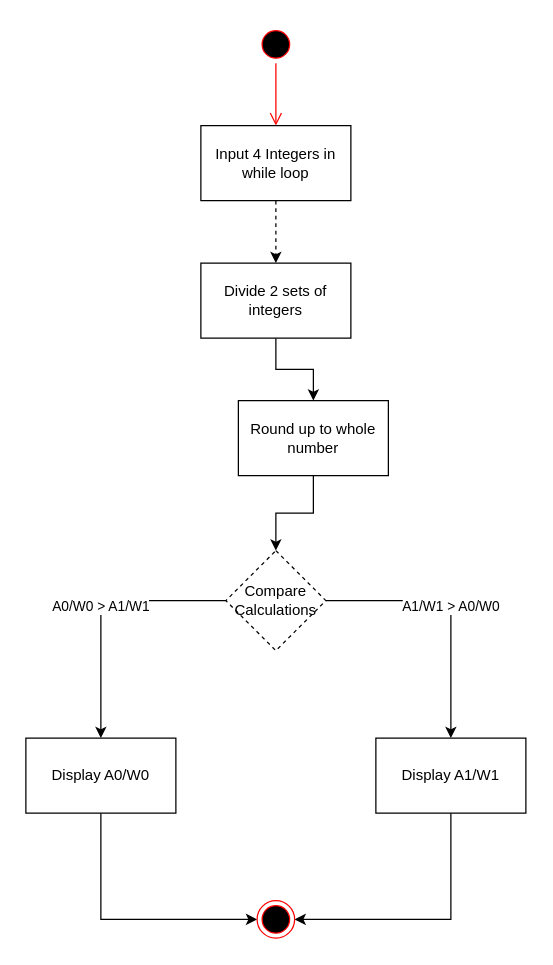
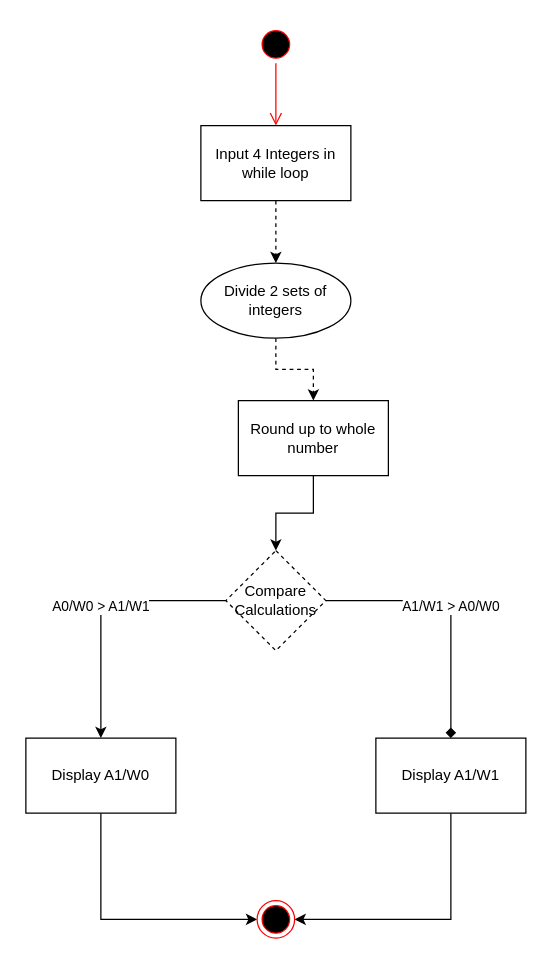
(276, 301) -> (276, 301)
(291, 369) -> (291, 369)
(451, 728) -> (451, 727)
(101, 776) -> (101, 776)
